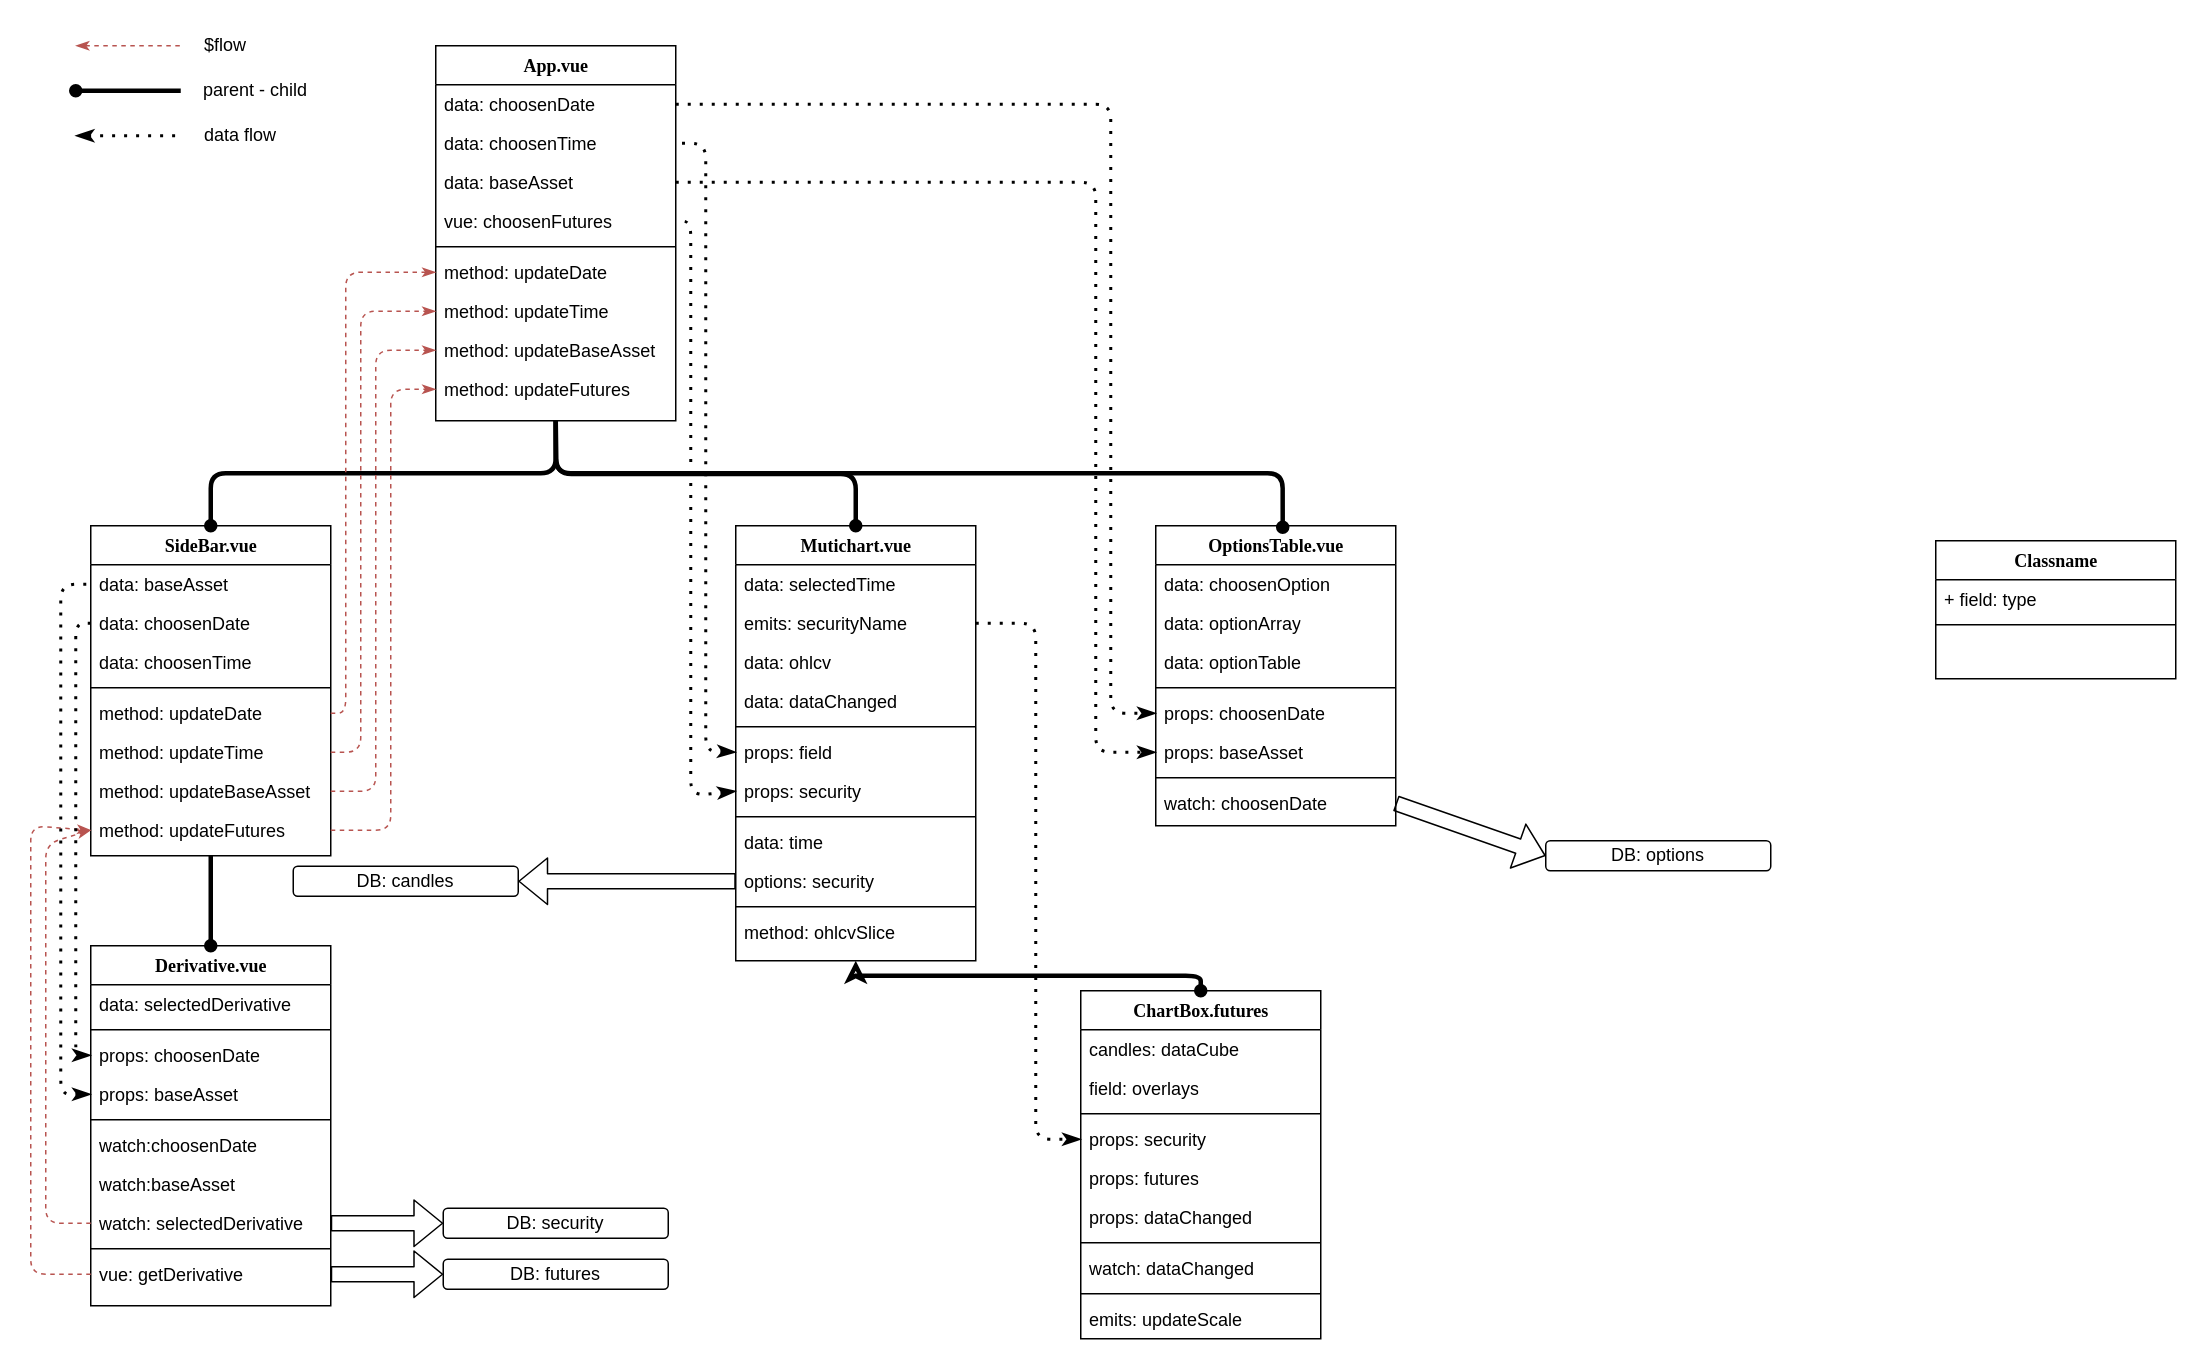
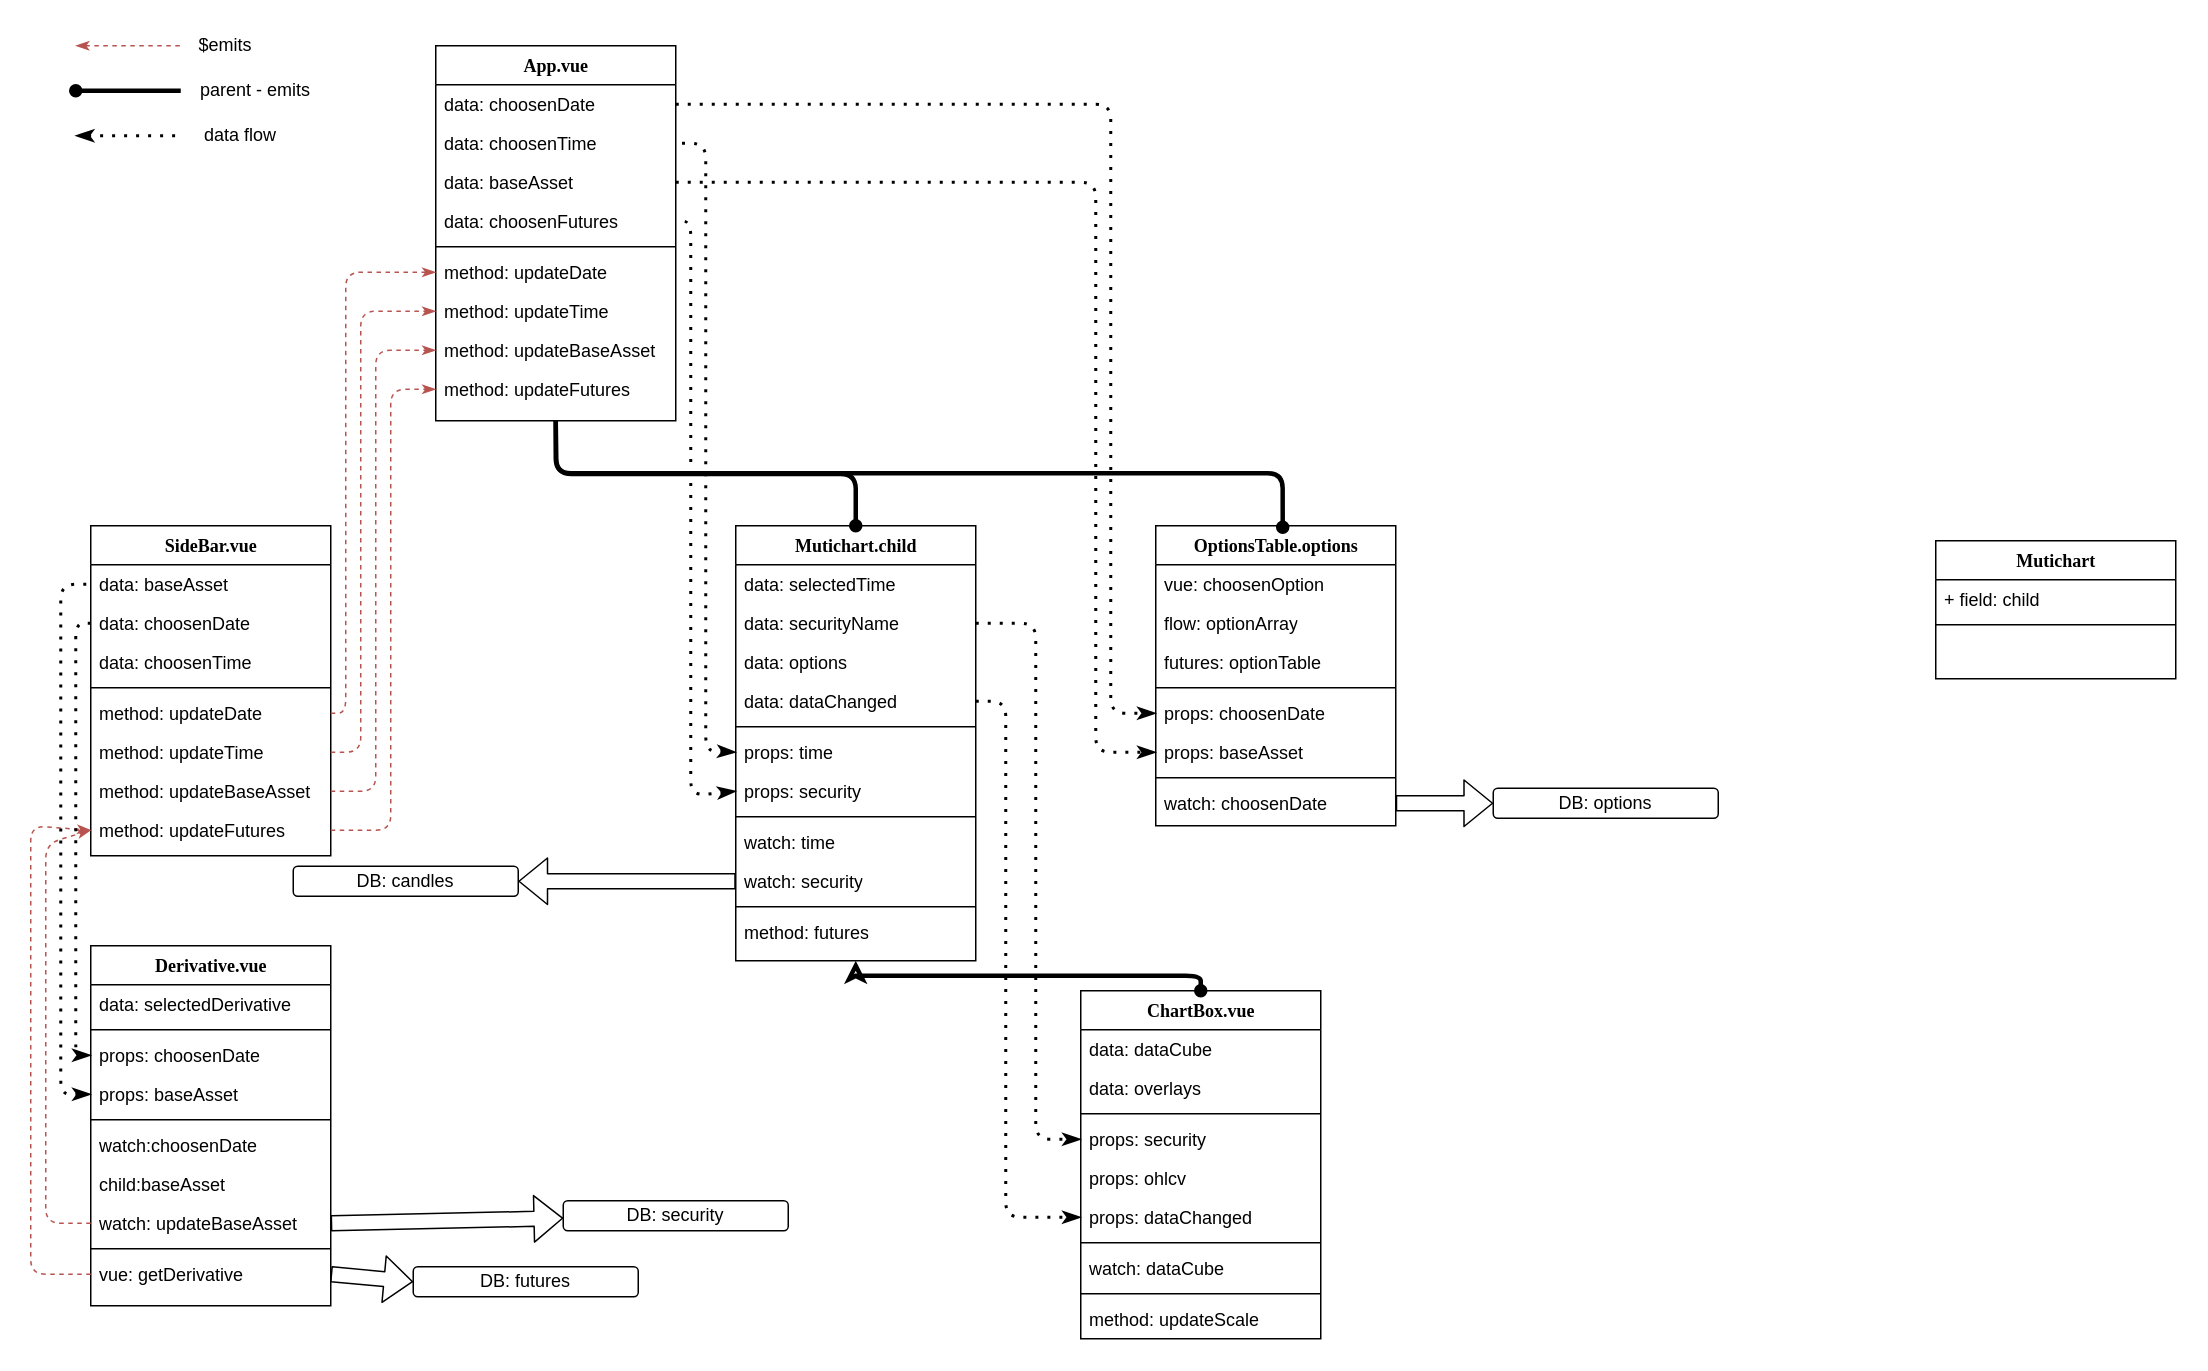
(226, 46) -> (226, 46)
(256, 91) -> (256, 91)
(536, 223) -> (541, 223)
(364, 473) -> none
(857, 547) -> (857, 547)
(1277, 547) -> (1277, 547)
(2057, 562) -> (2057, 562)
(1253, 586) -> (1248, 586)
(1999, 601) -> (1999, 601)
(831, 625) -> (828, 625)
(1243, 625) -> (1241, 625)
(793, 664) -> (803, 664)
(1241, 664) -> (1256, 664)
(796, 754) -> (793, 754)
(788, 844) -> (793, 844)
(1658, 856) -> (1606, 803)
(821, 883) -> (813, 883)
(211, 899) -> none
(824, 934) -> (816, 934)
(1202, 1012) -> (1202, 1012)
(1168, 1051) -> (1156, 1051)
(1154, 1090) -> (1153, 1090)
none -> (1006, 1123)
(1156, 1180) -> (1143, 1180)
(173, 1186) -> (168, 1186)
(556, 1223) -> (676, 1216)
(212, 1236) -> (206, 1225)
(1176, 1270) -> (1161, 1270)
(556, 1274) -> (526, 1282)
(1171, 1321) -> (1178, 1321)
